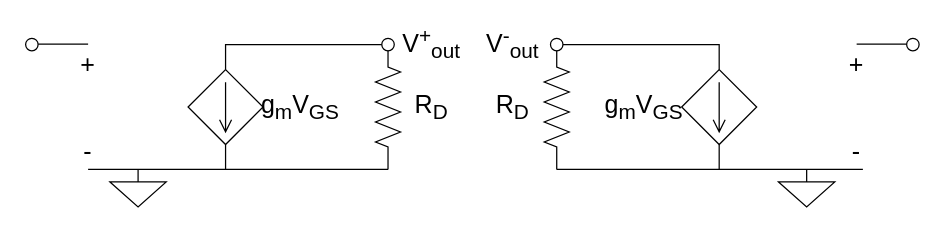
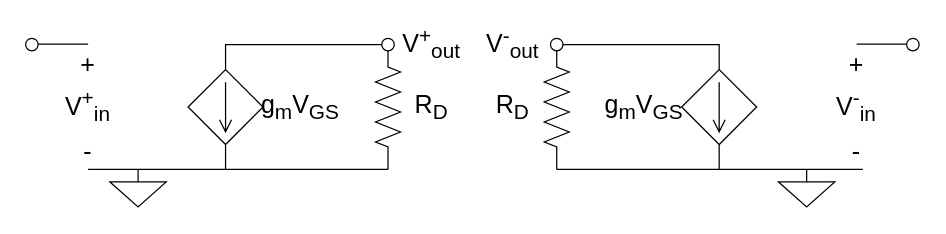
none -> (88, 107)
none -> (857, 107)
